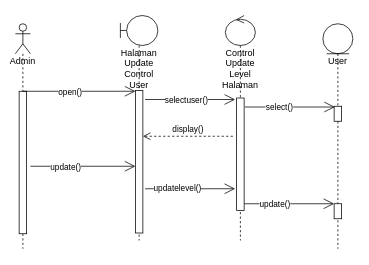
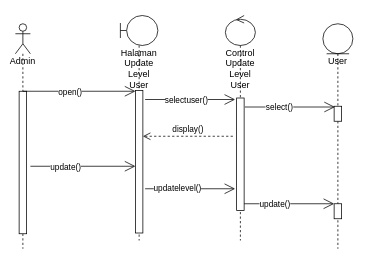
(139, 69) -> (139, 69)
(240, 75) -> (240, 75)
